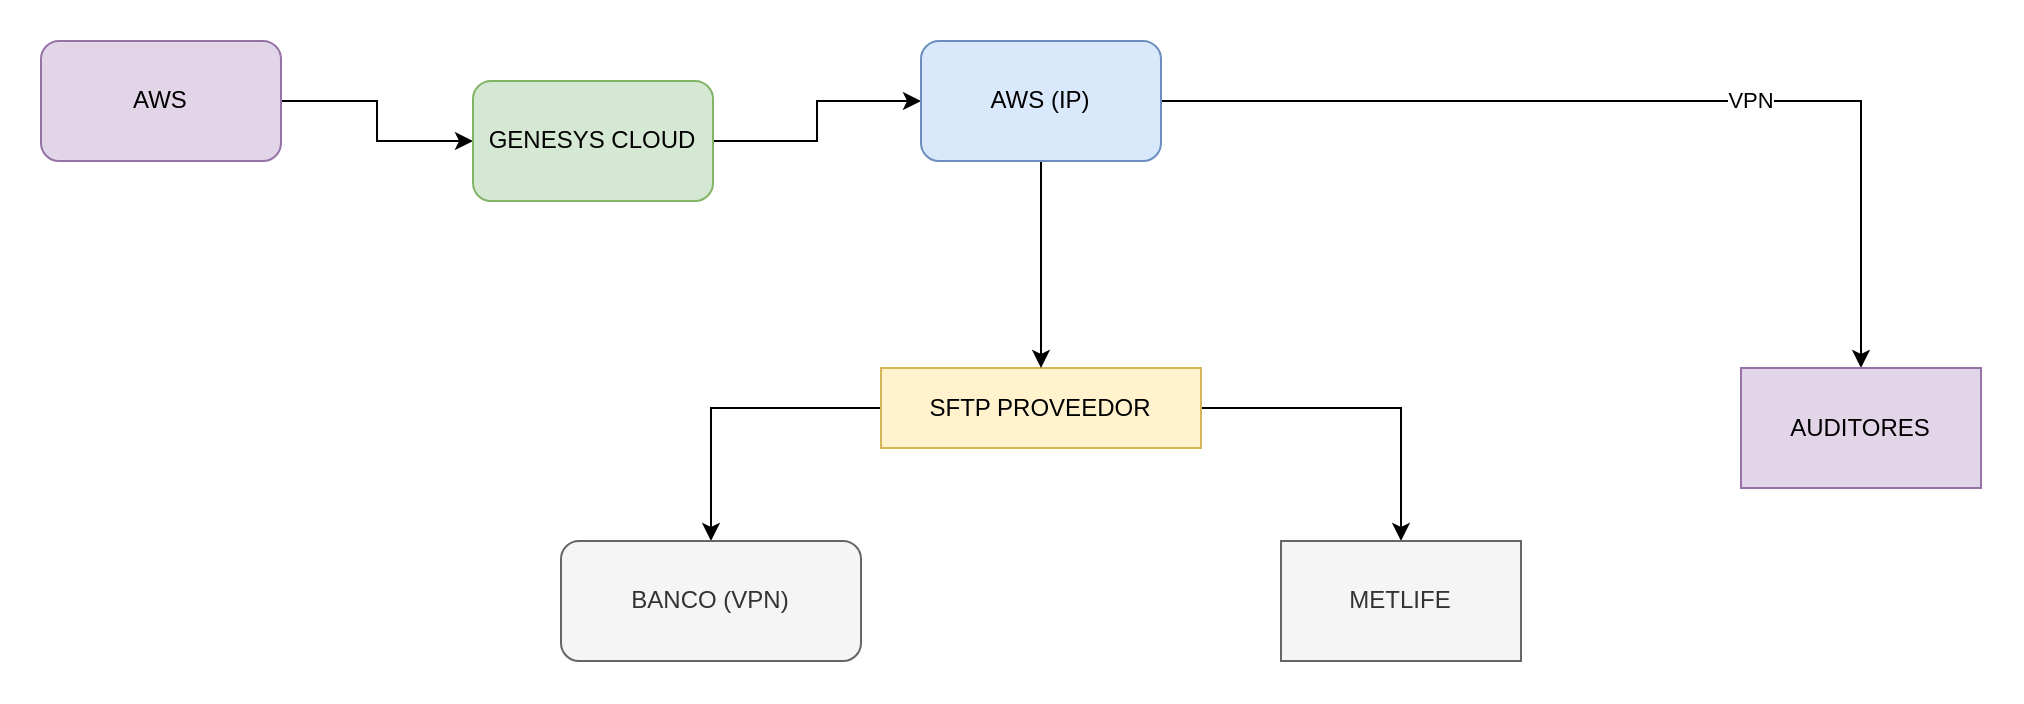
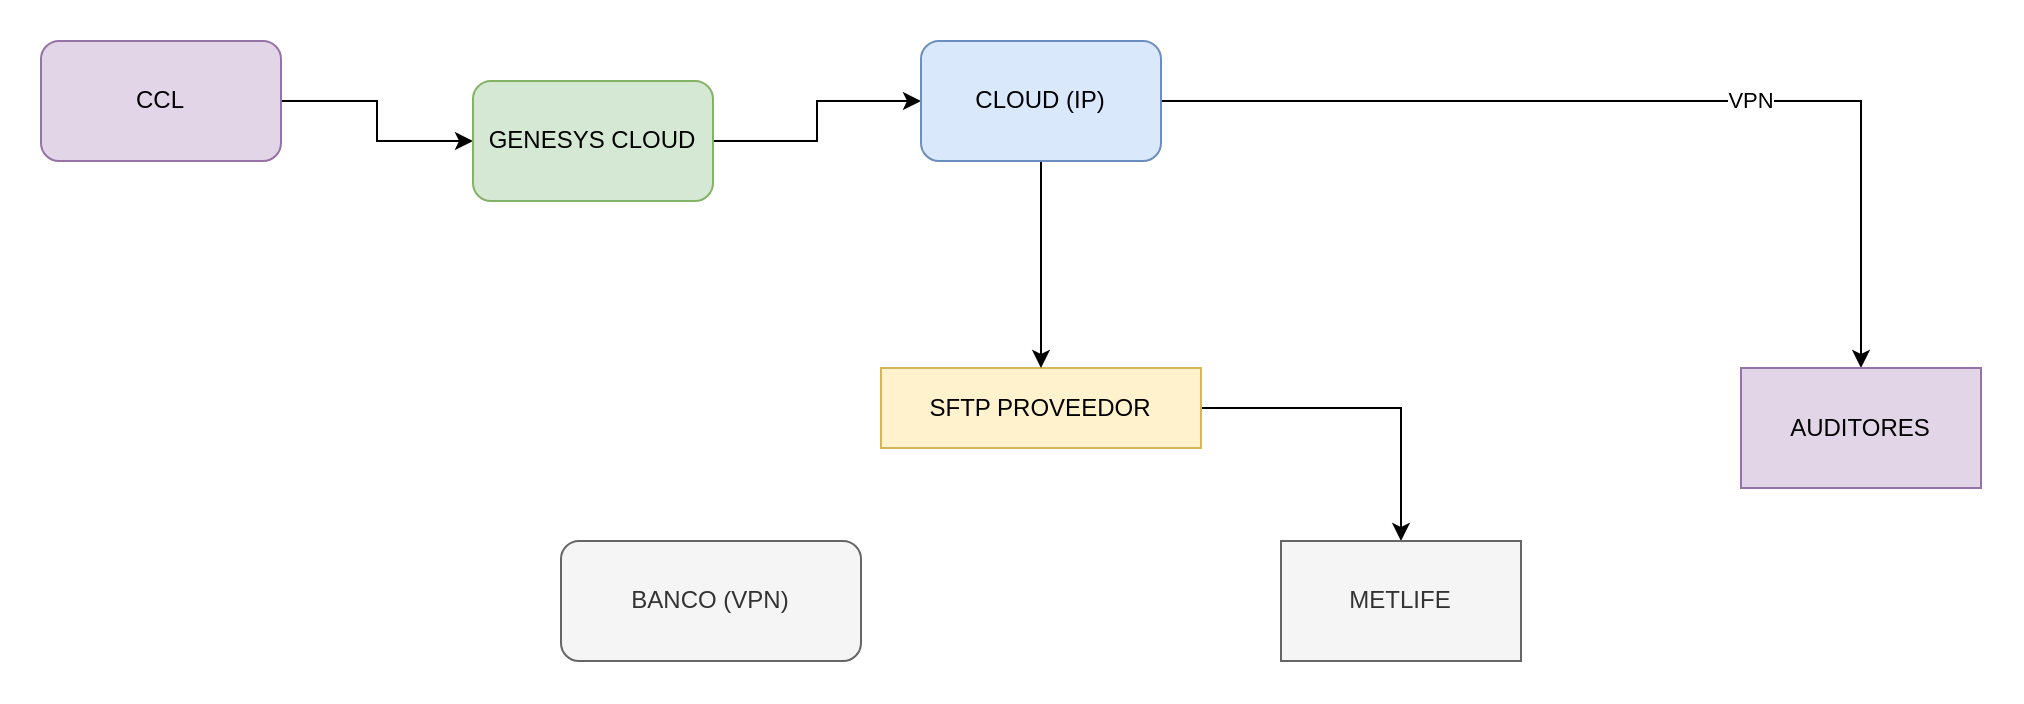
(161, 101) -> (161, 101)
(1041, 101) -> (1041, 101)
(736, 408) -> none
